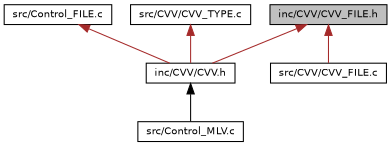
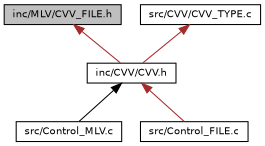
(328, 15) -> (63, 15)
(129, 46) -> (167, 106)
(328, 73) -> none
